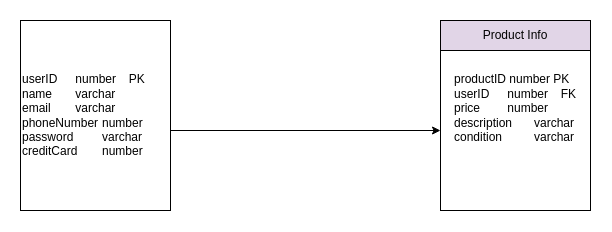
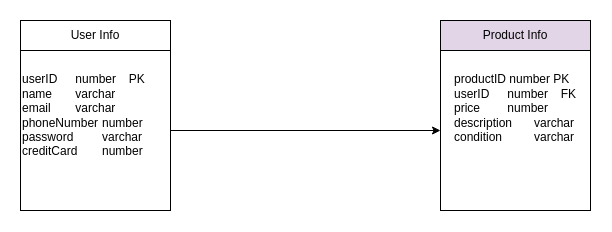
none -> (96, 36)
